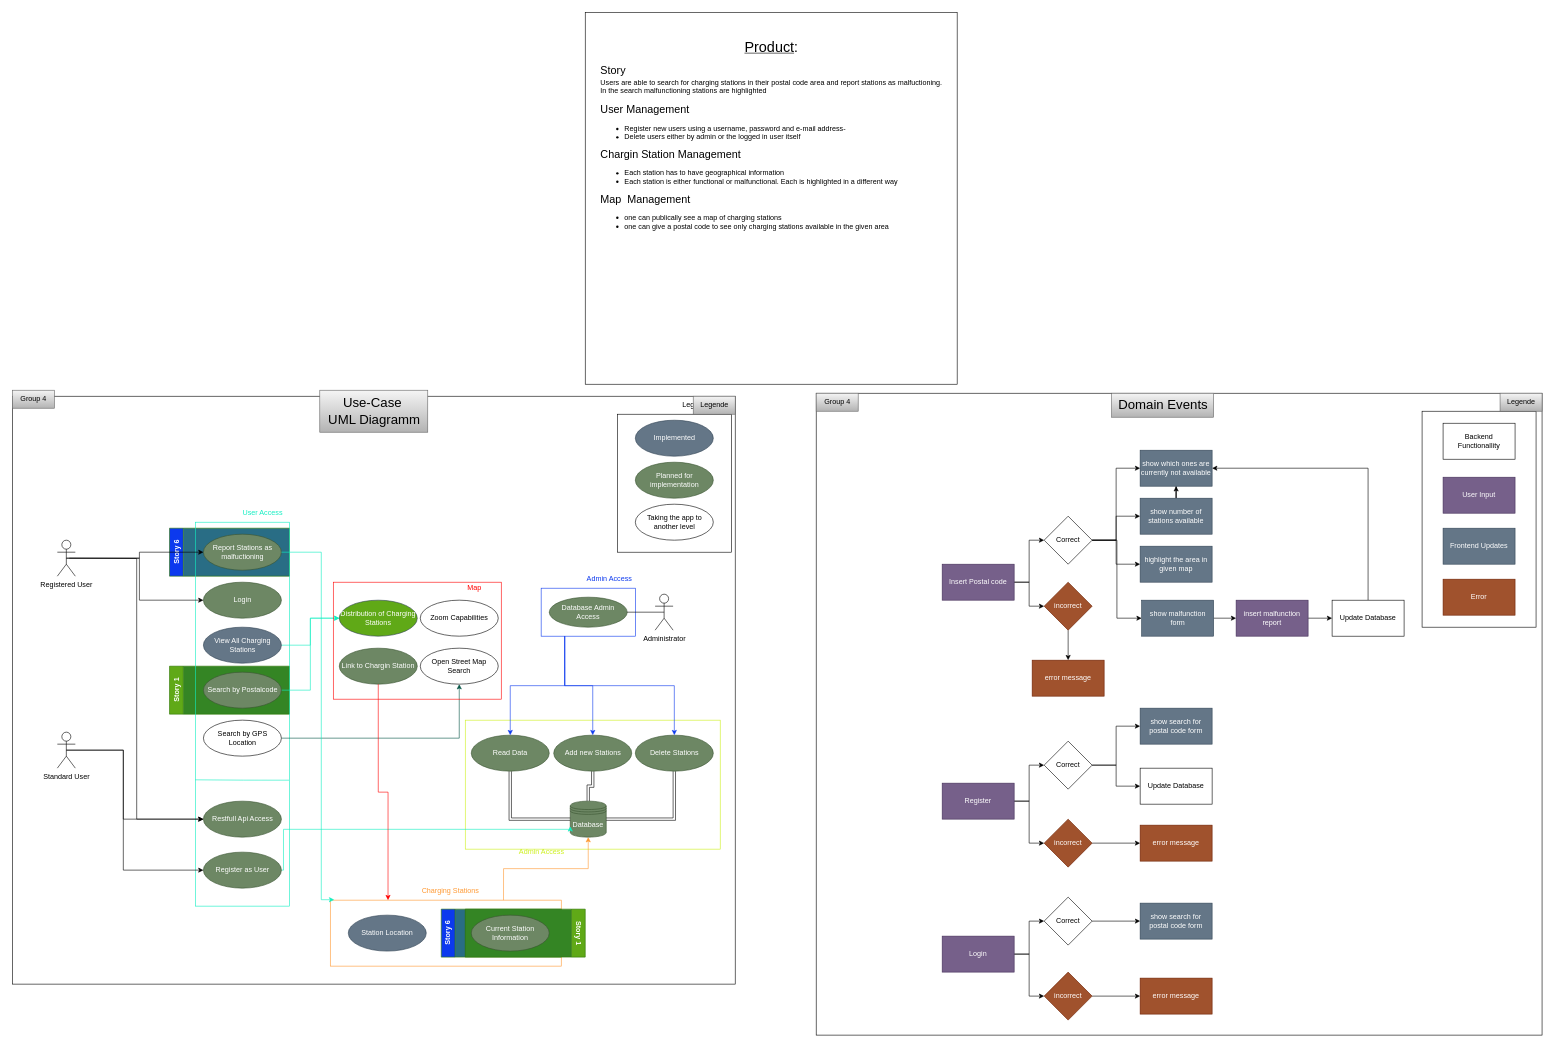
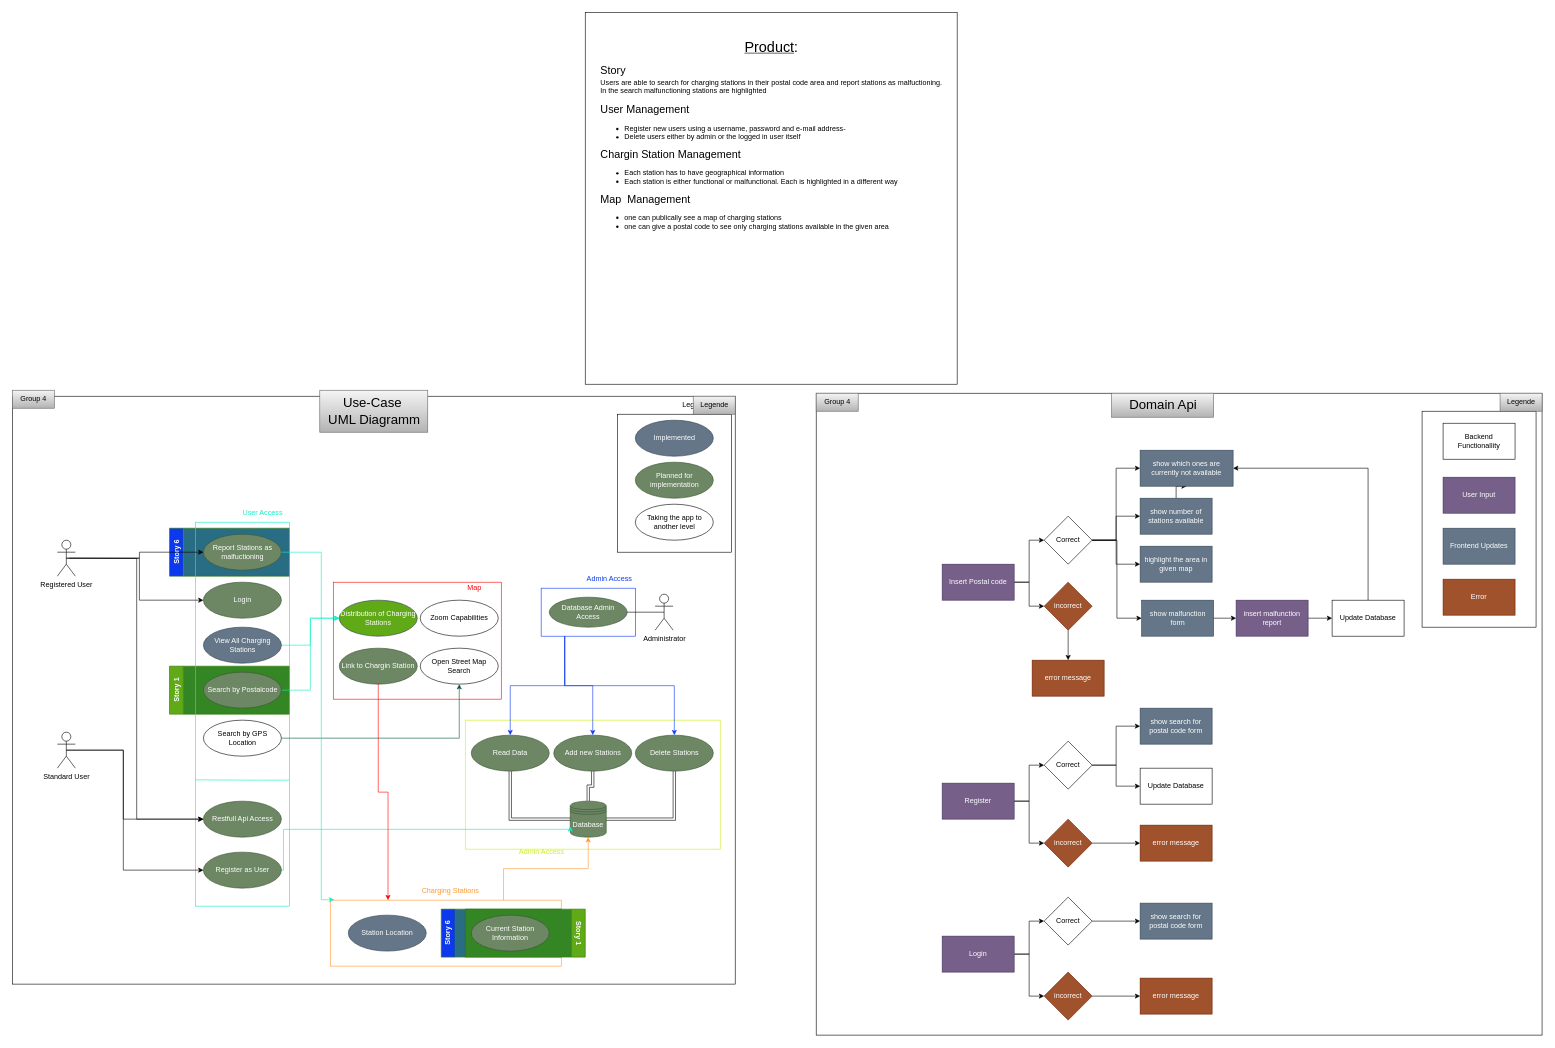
(1163, 405) -> (1163, 405)
(1176, 468) -> (1187, 468)
